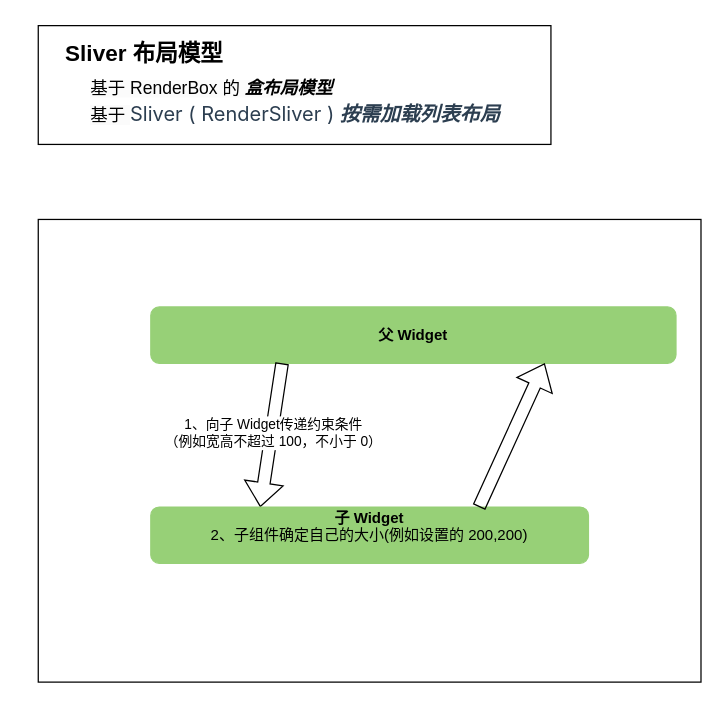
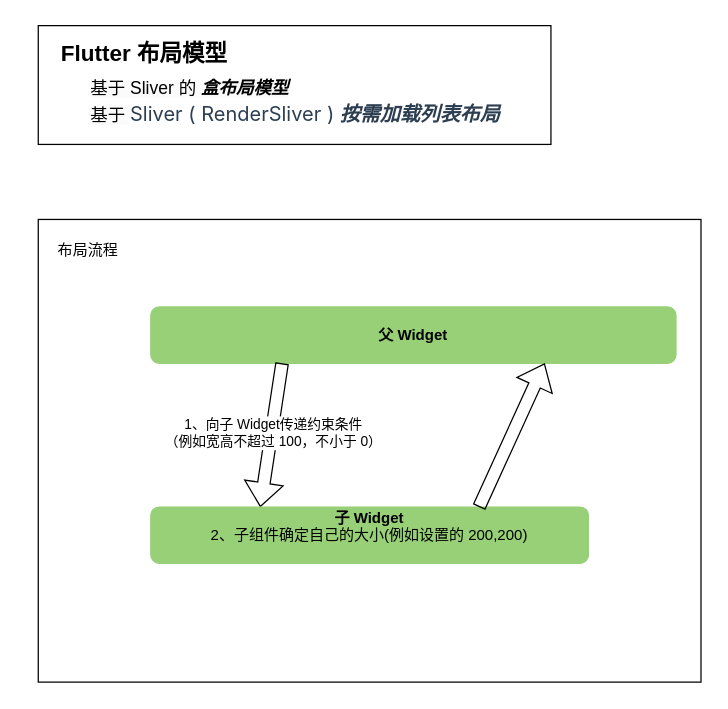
(144, 63) -> (144, 63)
(195, 87) -> (179, 87)
none -> (88, 251)
